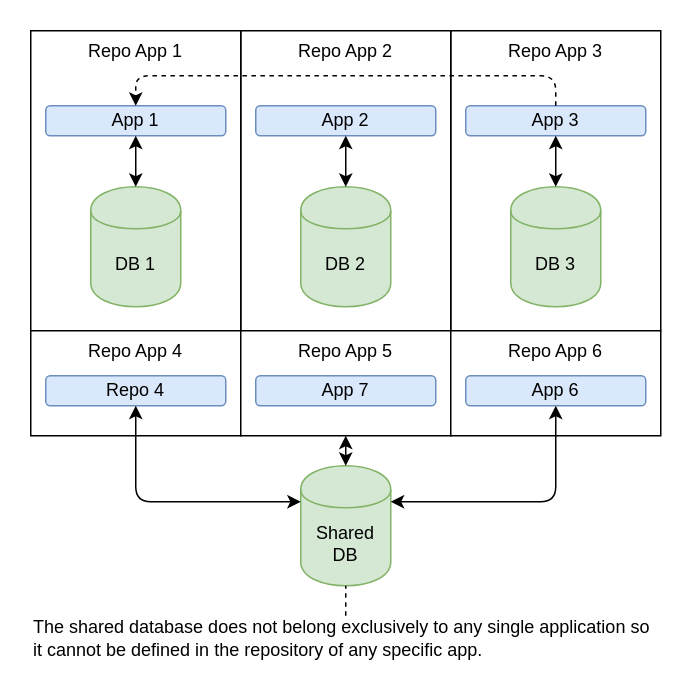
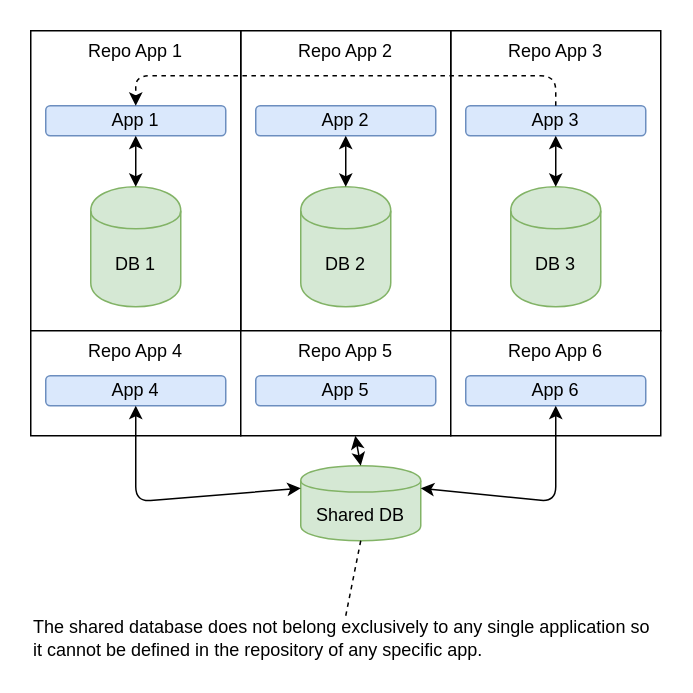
(136, 391) -> (136, 391)
(346, 391) -> (346, 391)
(346, 526) -> (361, 503)
